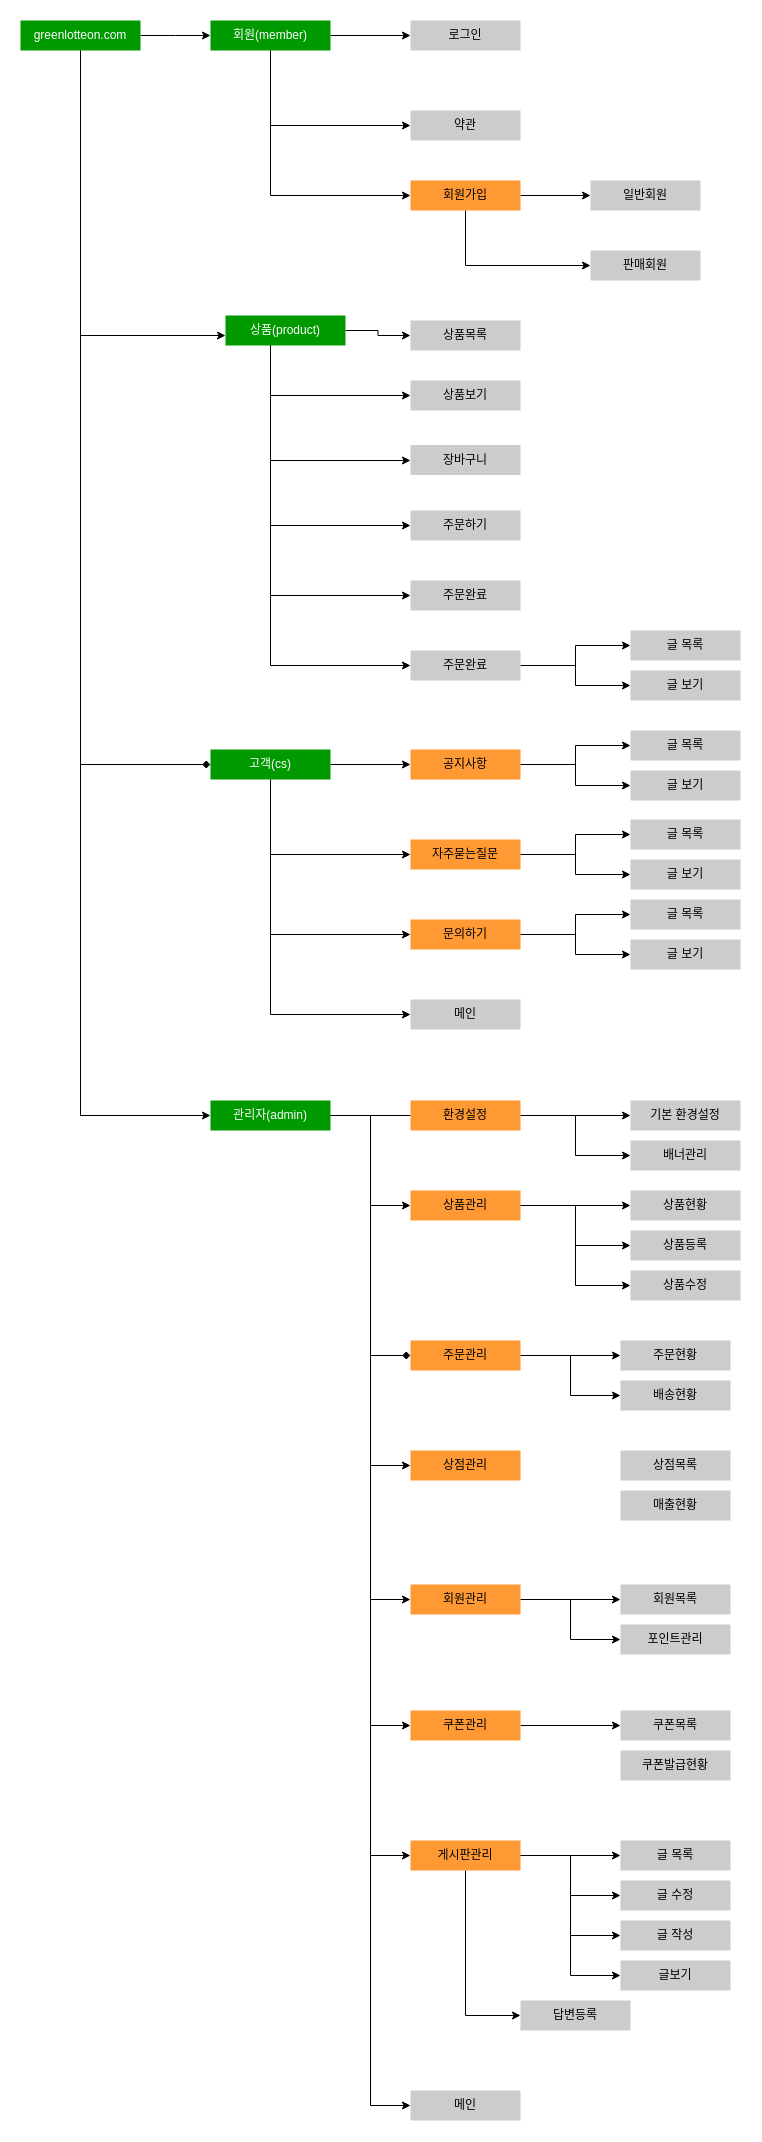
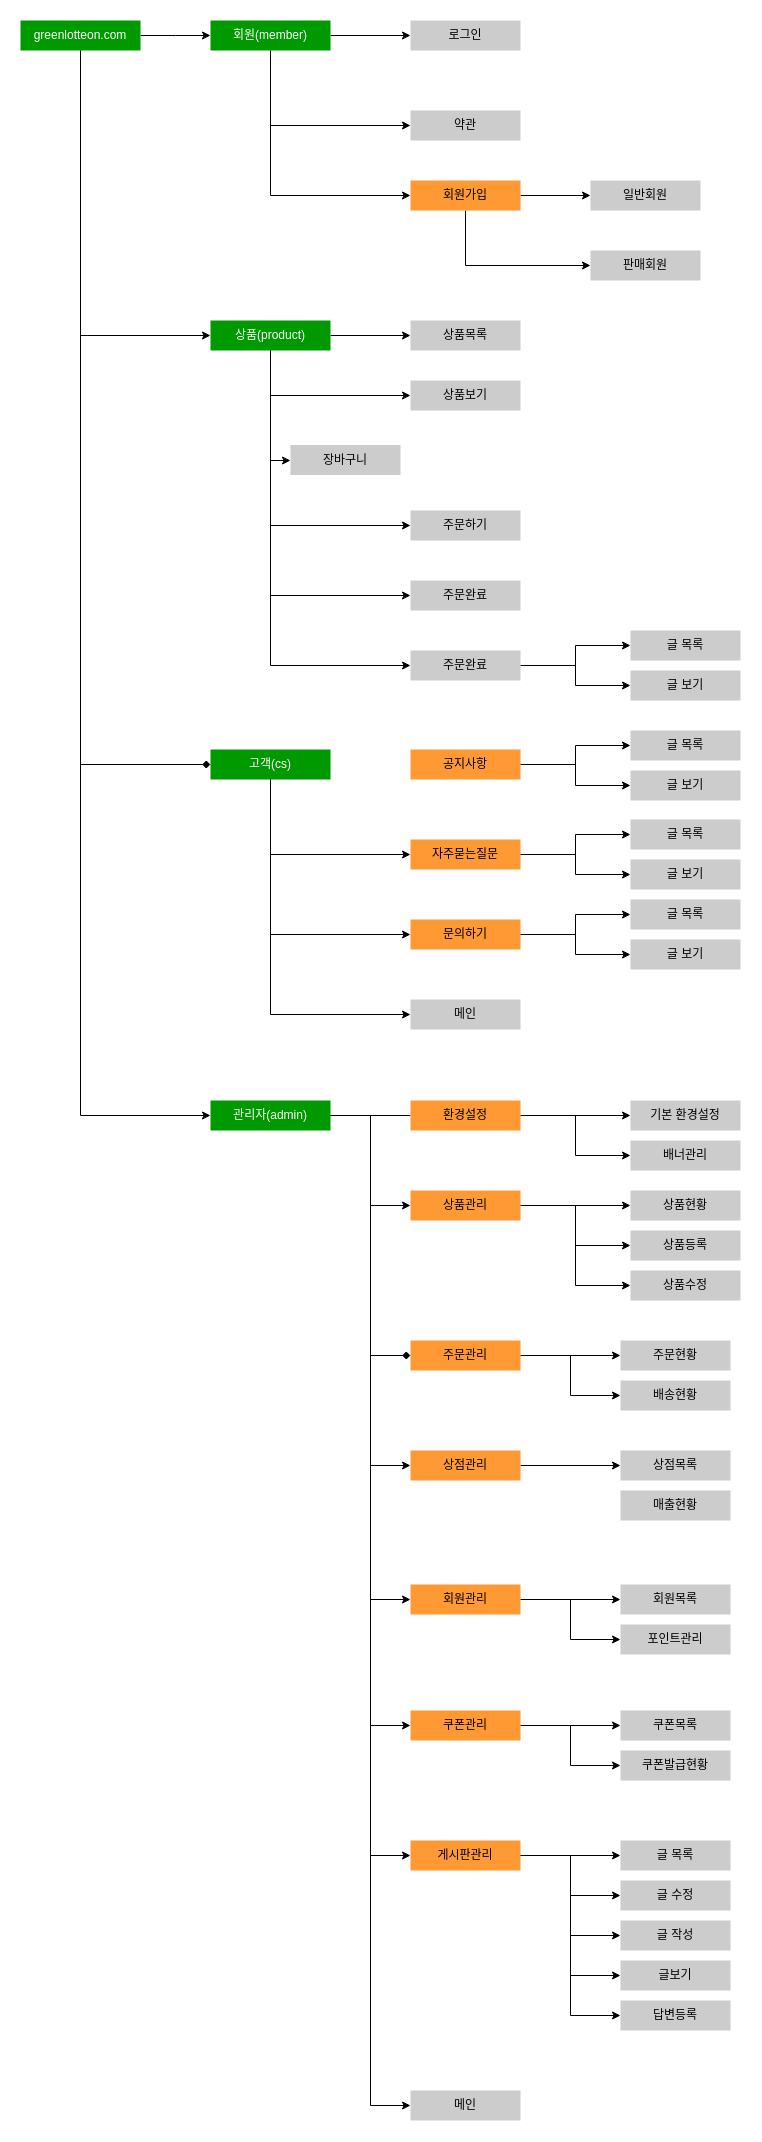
(286, 331) -> (271, 336)
(466, 460) -> (346, 460)
(367, 765) -> none
none -> (567, 1466)
none -> (573, 1766)
(576, 2016) -> (676, 2016)
